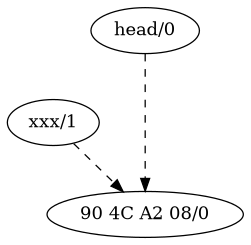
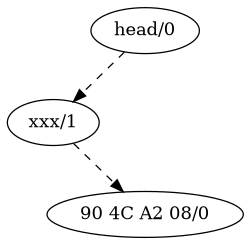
(145, 116) -> (104, 72)
